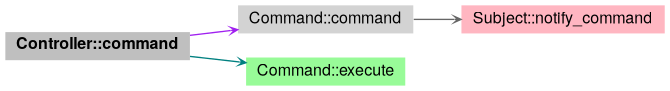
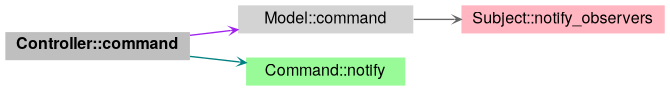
(326, 19) -> (326, 19)
(563, 19) -> (563, 19)
(326, 72) -> (326, 72)
